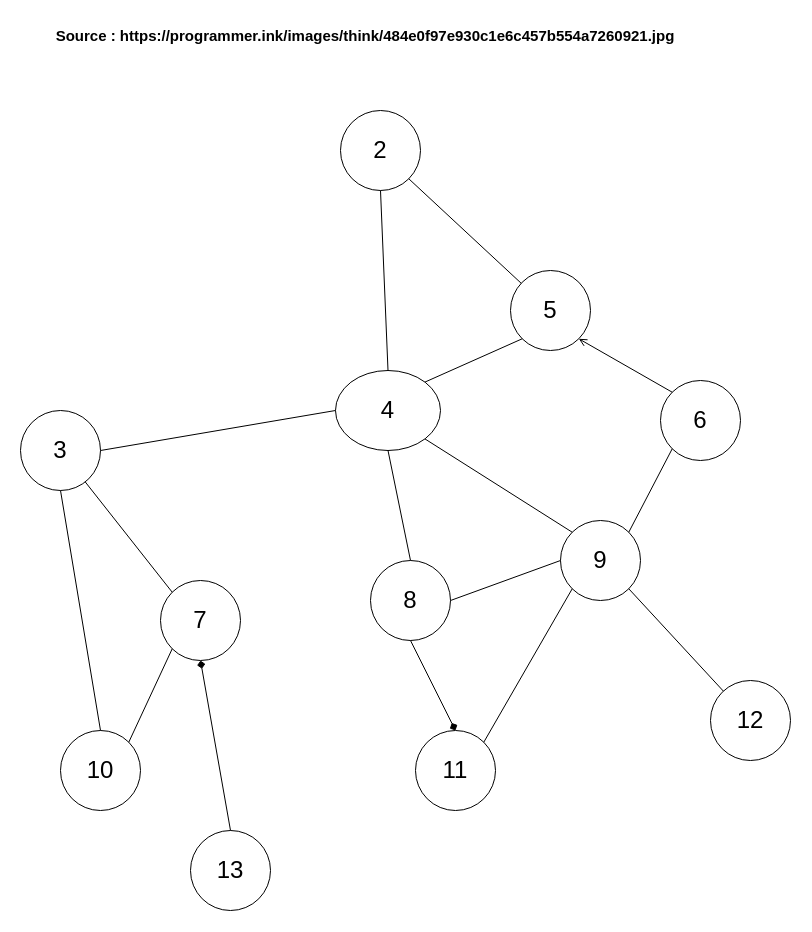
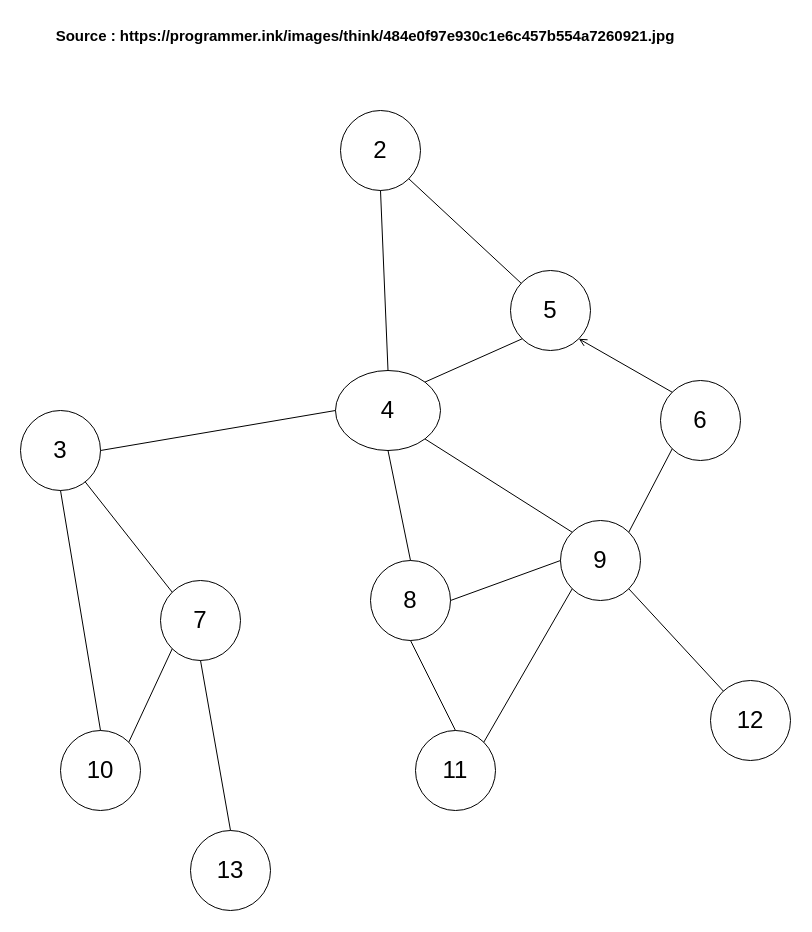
(202, 669) -> (201, 665)
(452, 723) -> (453, 726)
